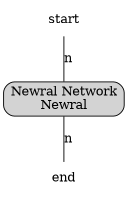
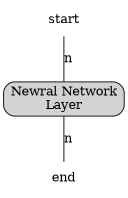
(64, 99) -> (64, 99)
